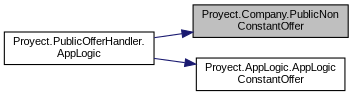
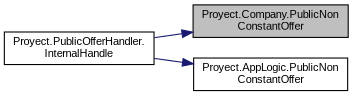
(79, 48) -> (79, 48)
(271, 74) -> (271, 74)
